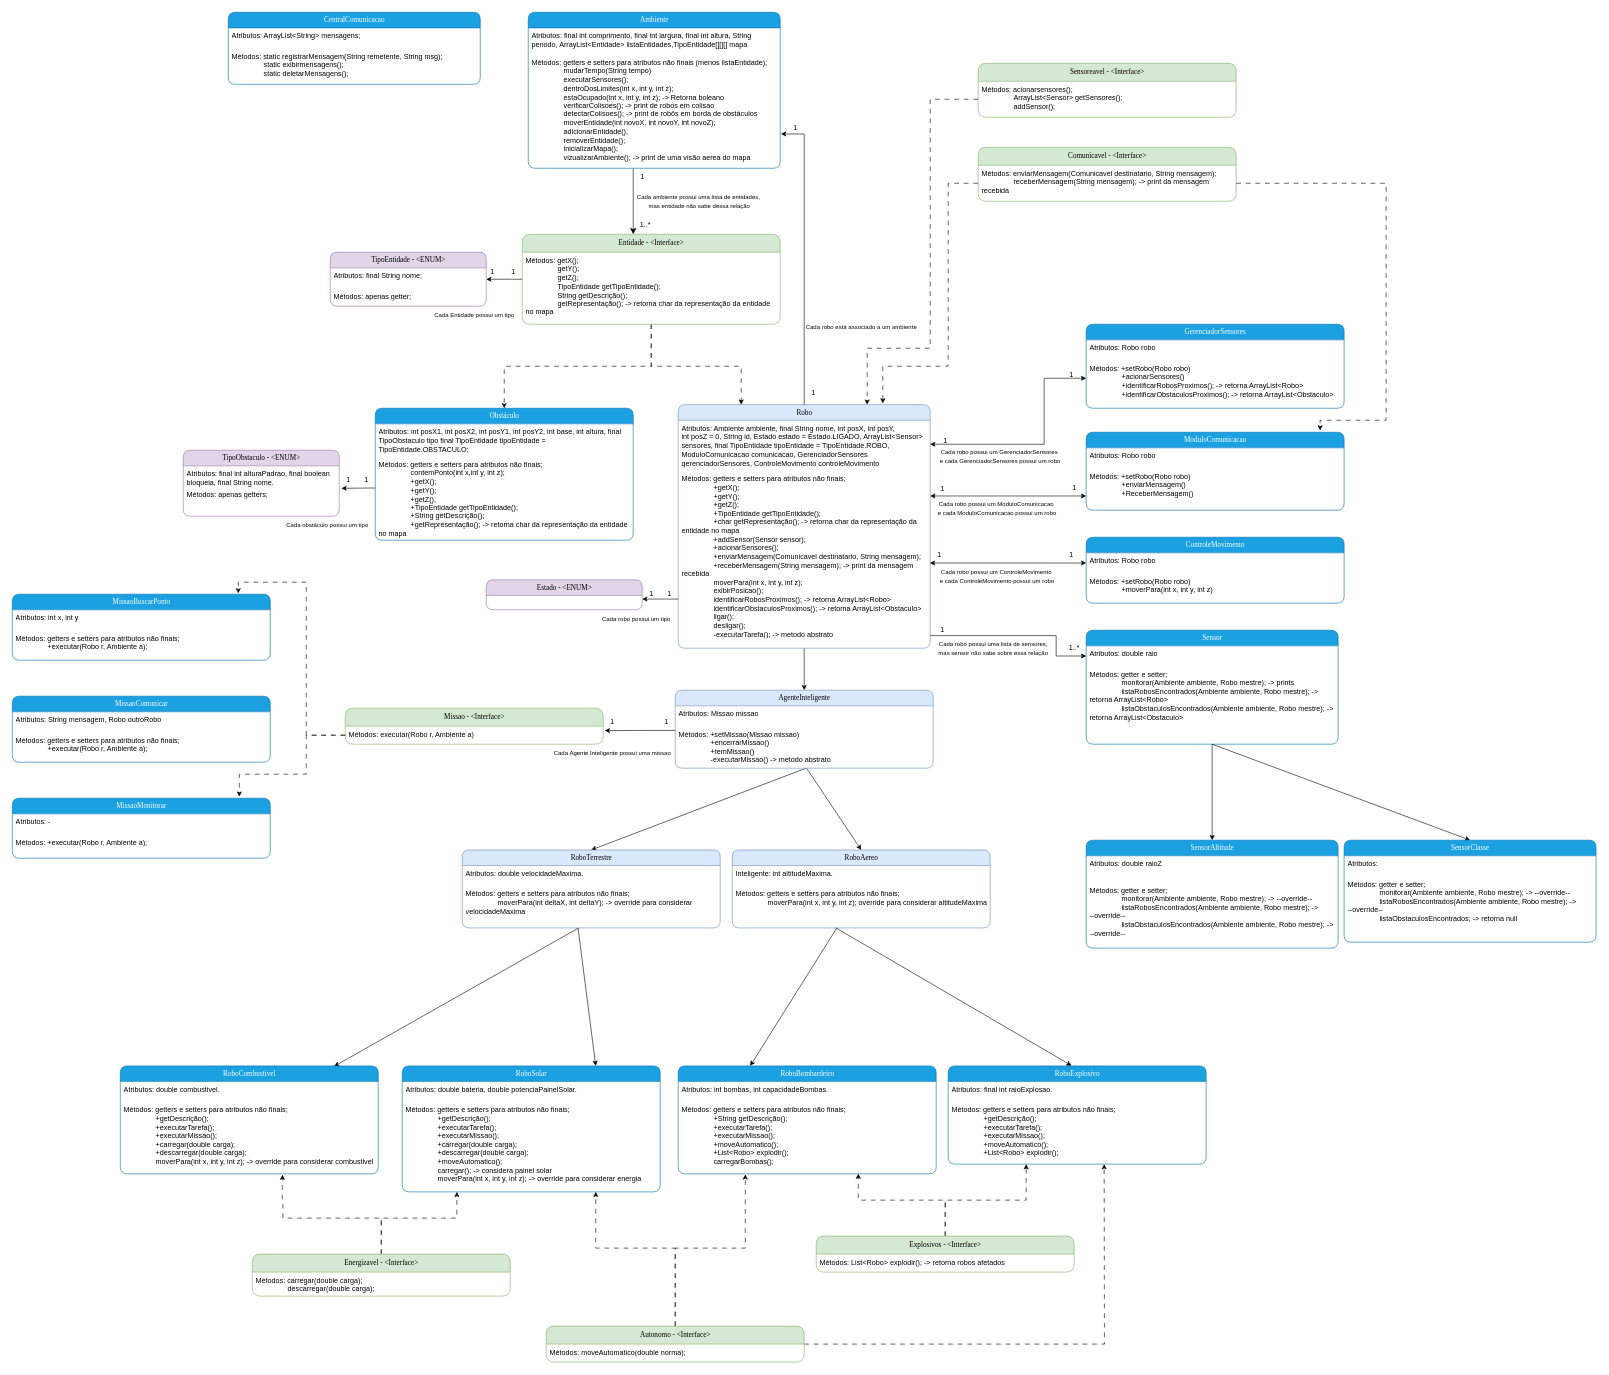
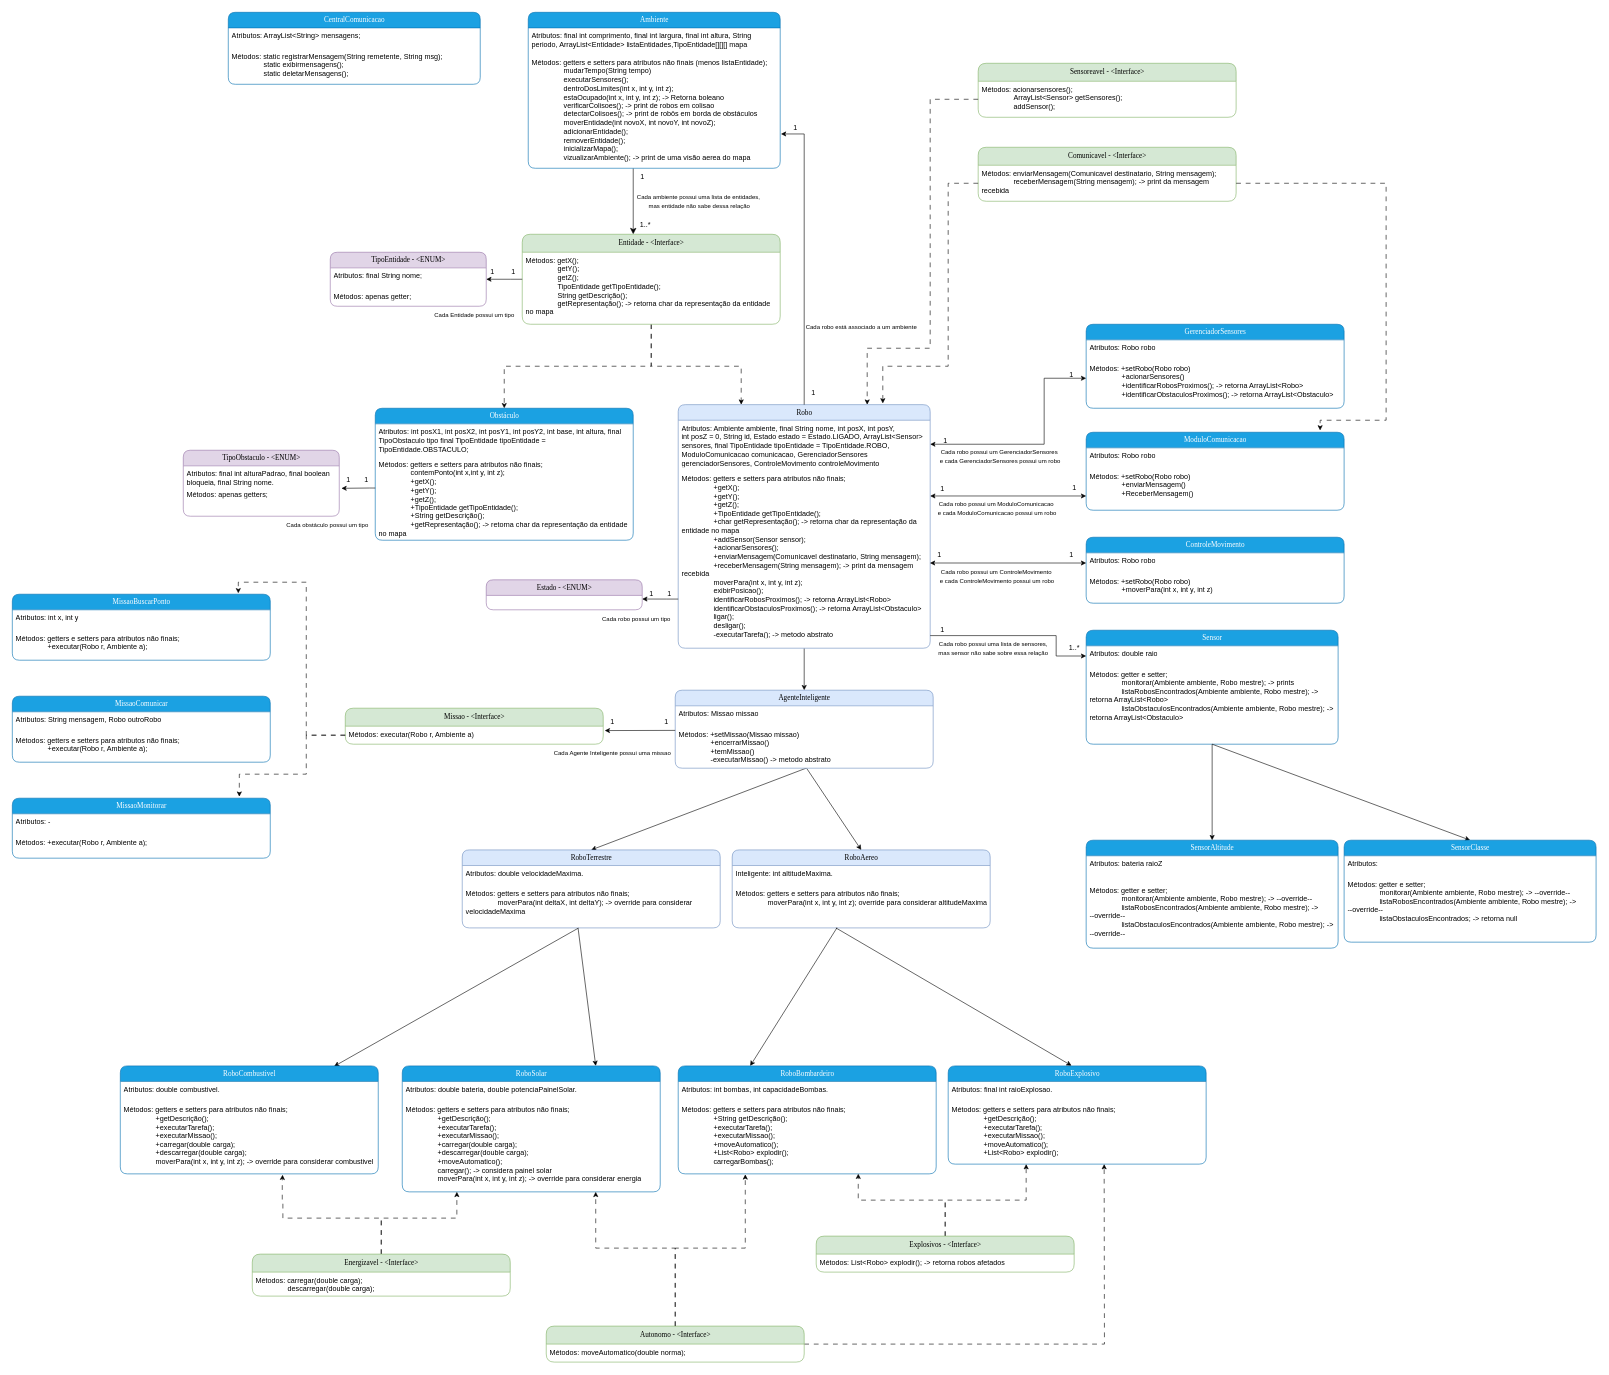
(1131, 864) -> (1133, 864)
